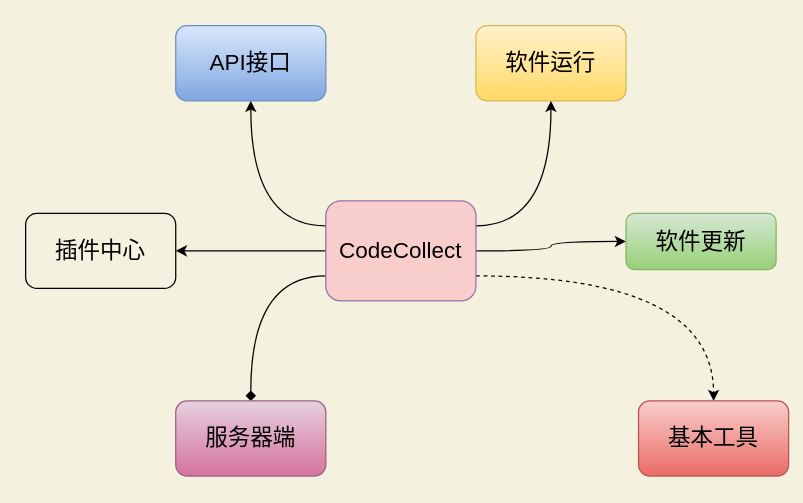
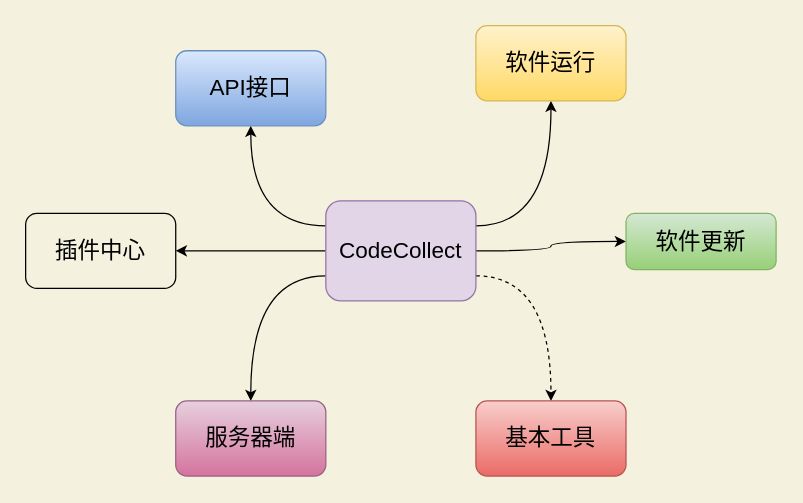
(251, 63) -> (251, 88)
(401, 251) -> (401, 251)
(251, 390) -> (251, 391)
(713, 438) -> (551, 438)
